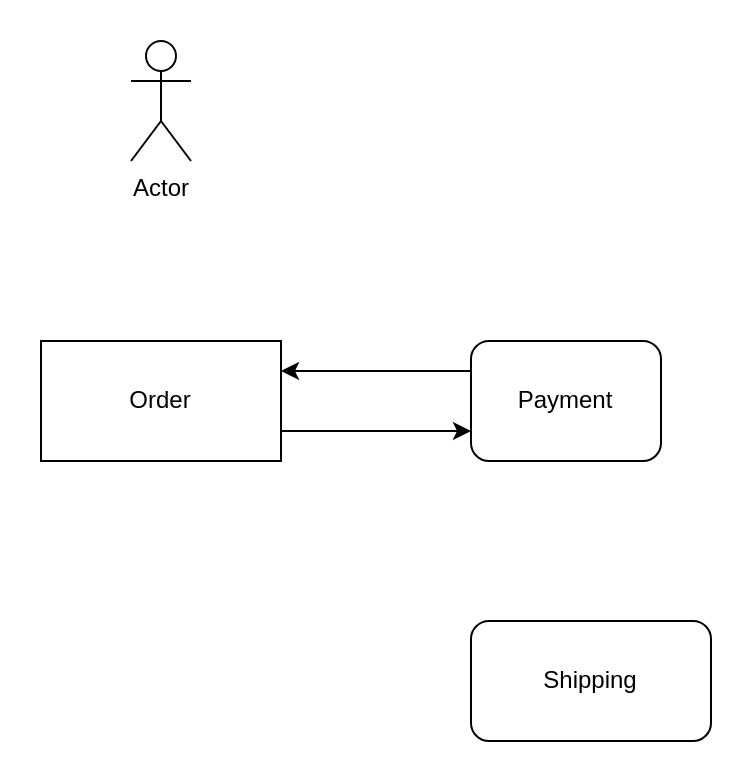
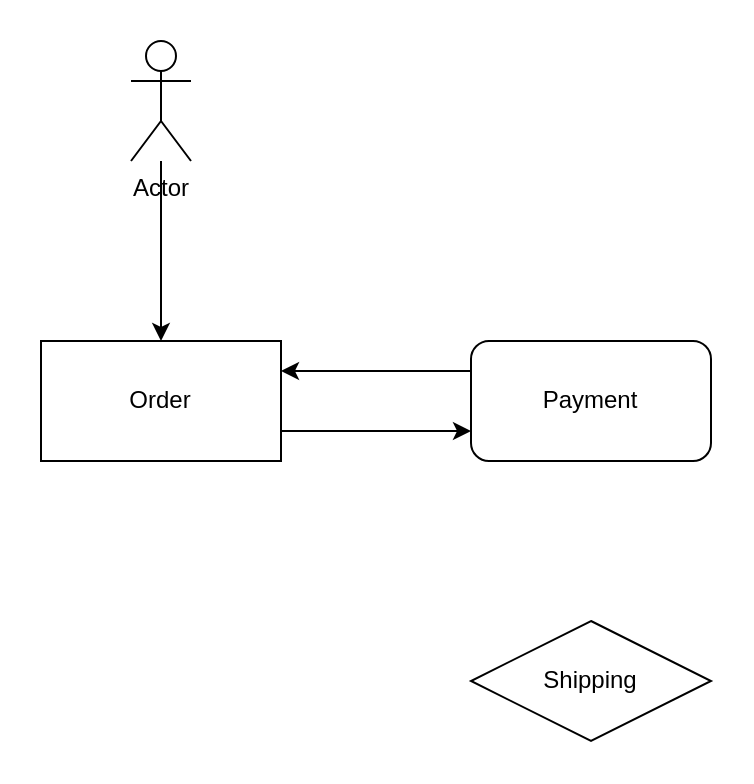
none -> (161, 244)
(566, 401) -> (591, 401)
(591, 681) -> (591, 681)
